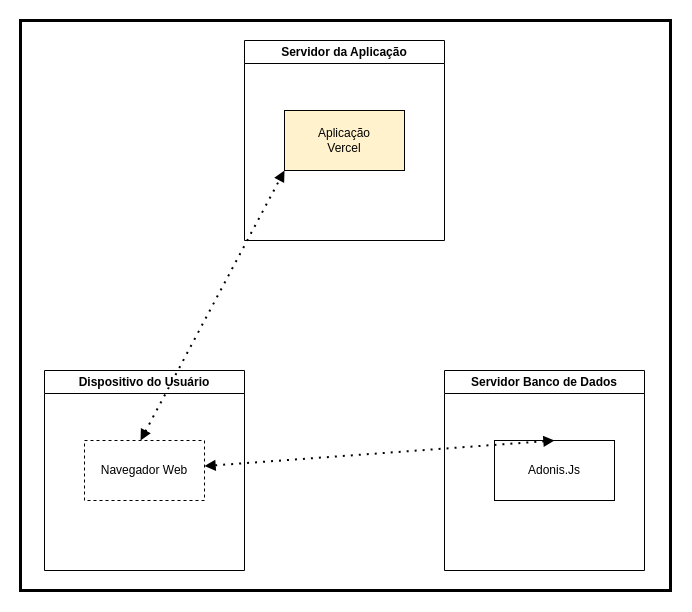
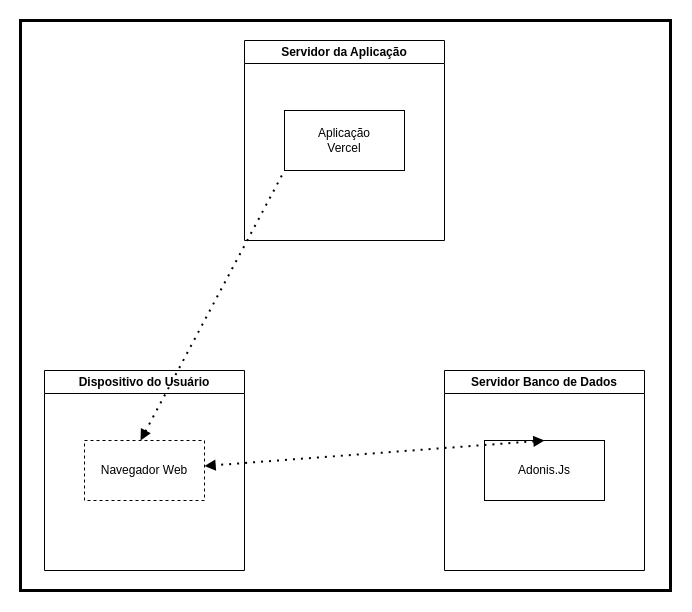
(345, 141) -> (345, 141)
(279, 181) -> (281, 177)
(555, 471) -> (545, 471)
